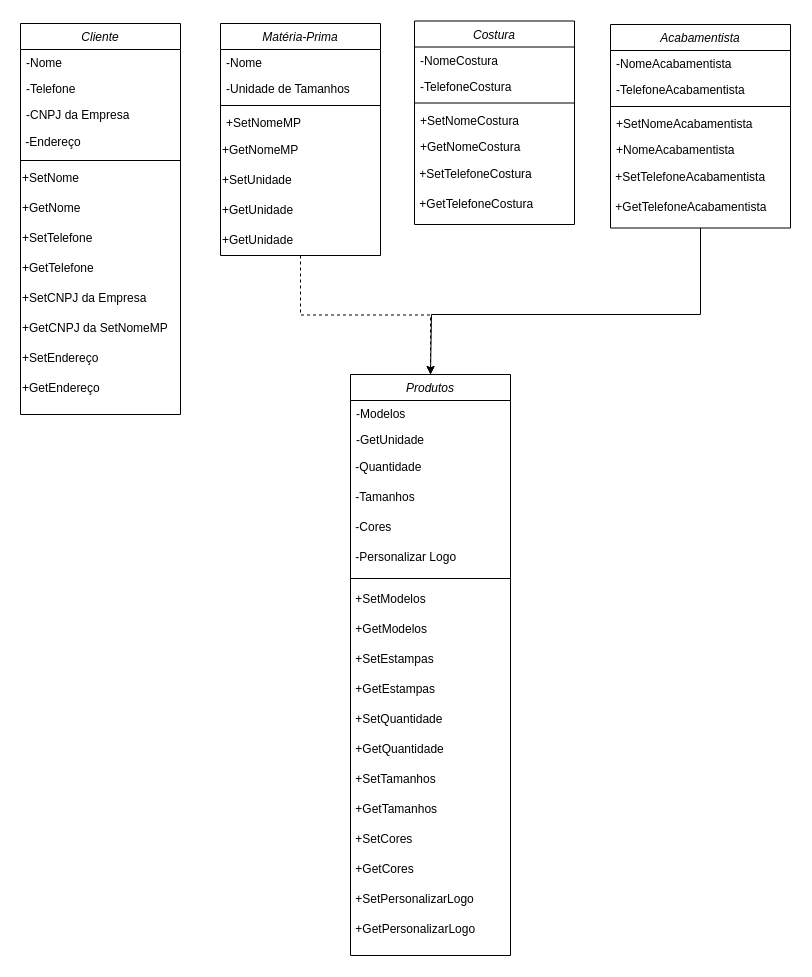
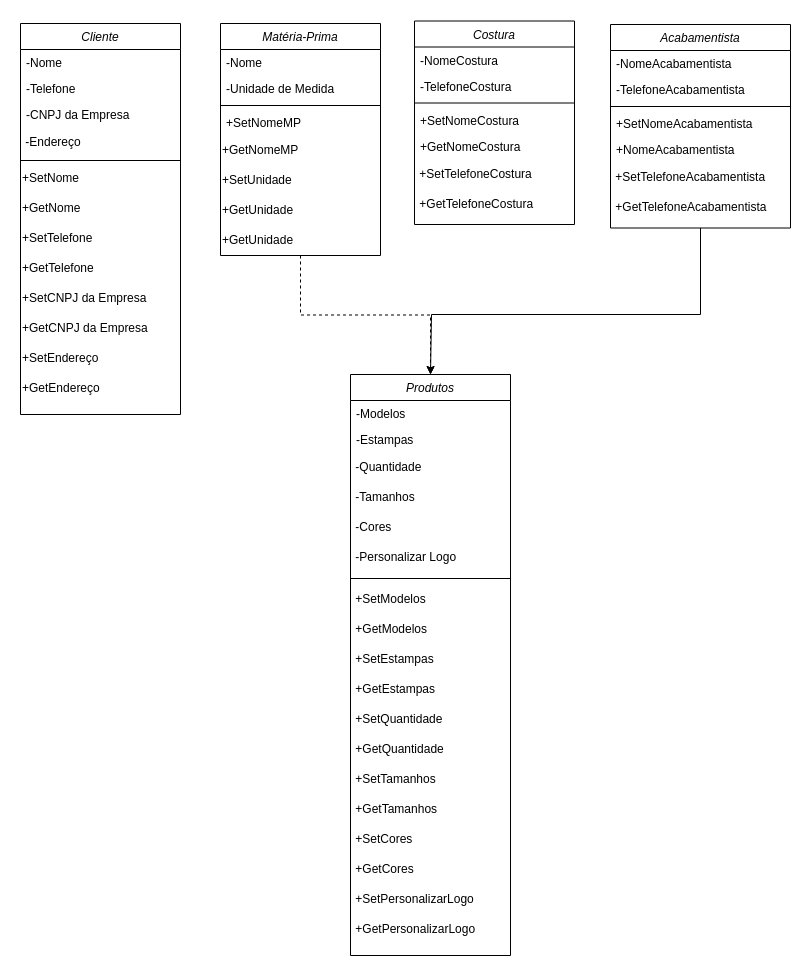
(289, 89) -> (280, 89)
(90, 329) -> (83, 329)
(391, 440) -> (386, 440)
